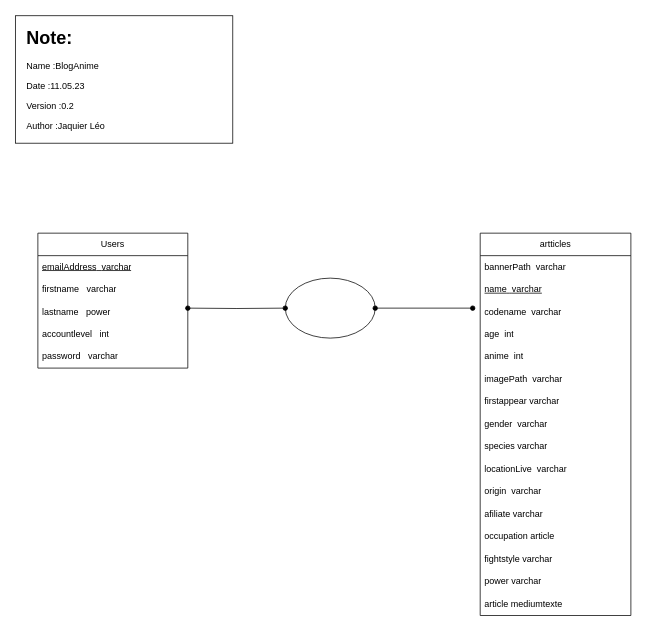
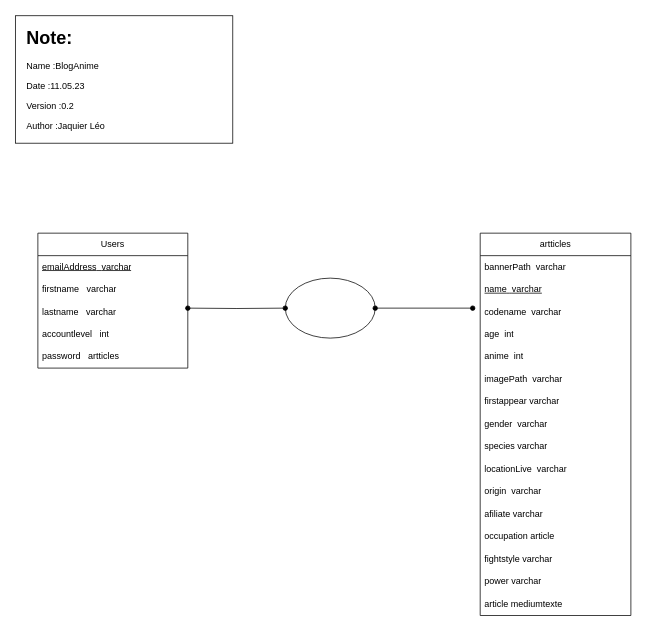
(78, 312) -> (83, 312)
(84, 357) -> (87, 357)
